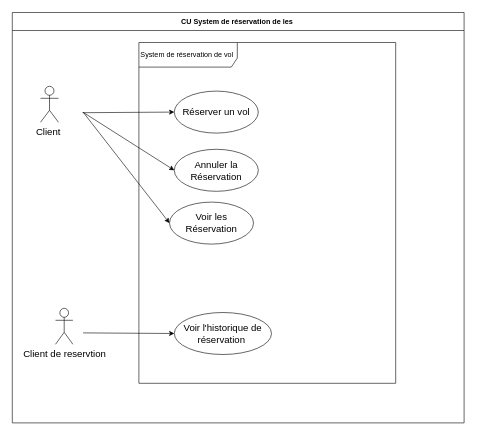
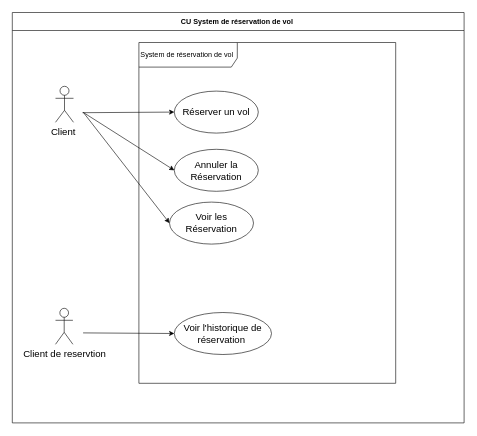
(238, 21) -> (238, 21)
(50, 104) -> (65, 104)
